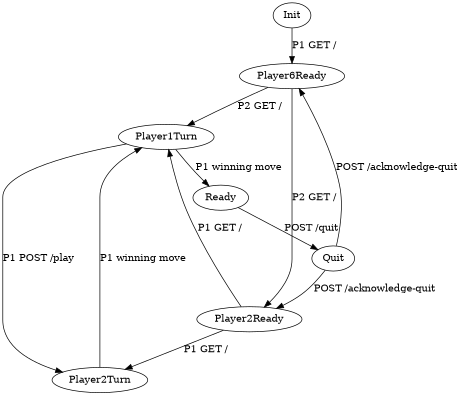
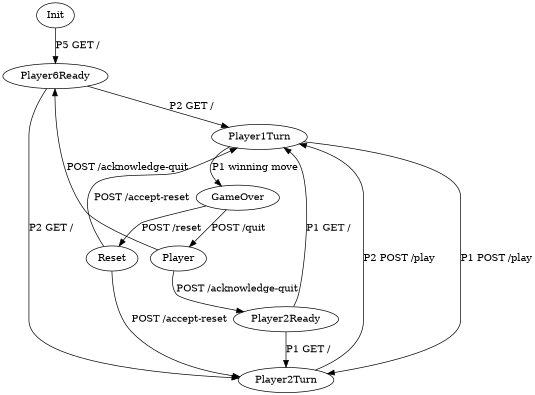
(314, 46) -> (78, 46)
(221, 198) -> (238, 198)
(292, 199) -> (29, 312)
none -> (112, 258)
(143, 258) -> (400, 258)
(333, 258) -> (178, 258)
